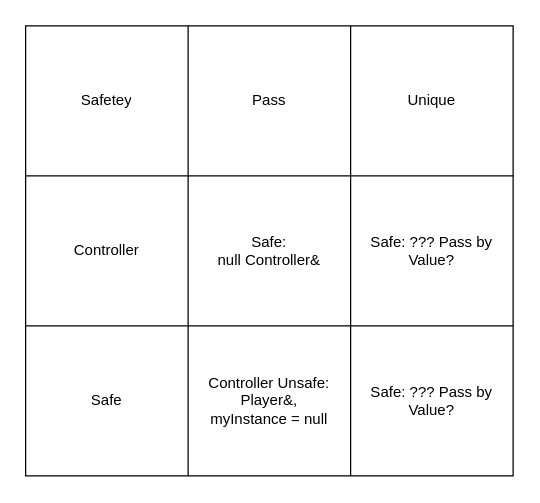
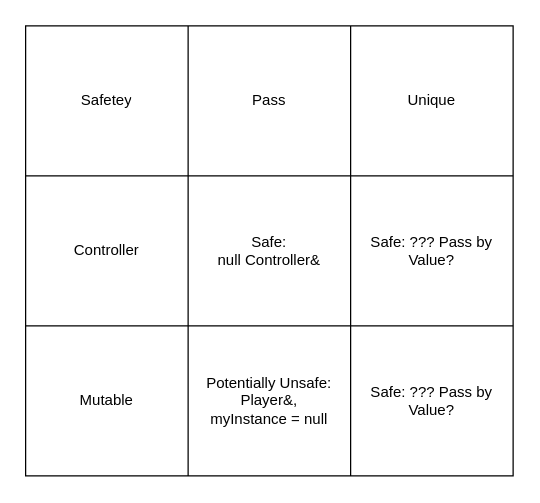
(107, 401) -> (107, 401)
(269, 401) -> (269, 401)
